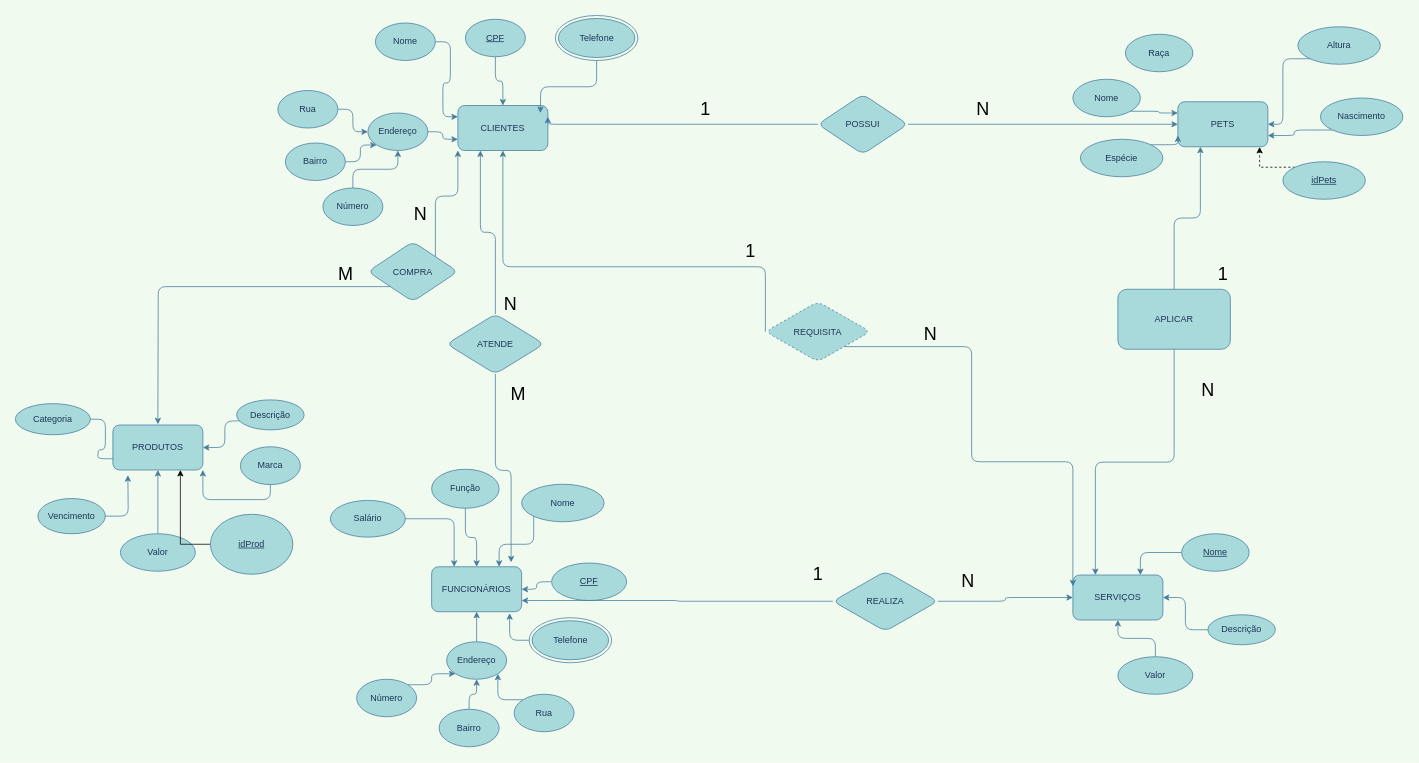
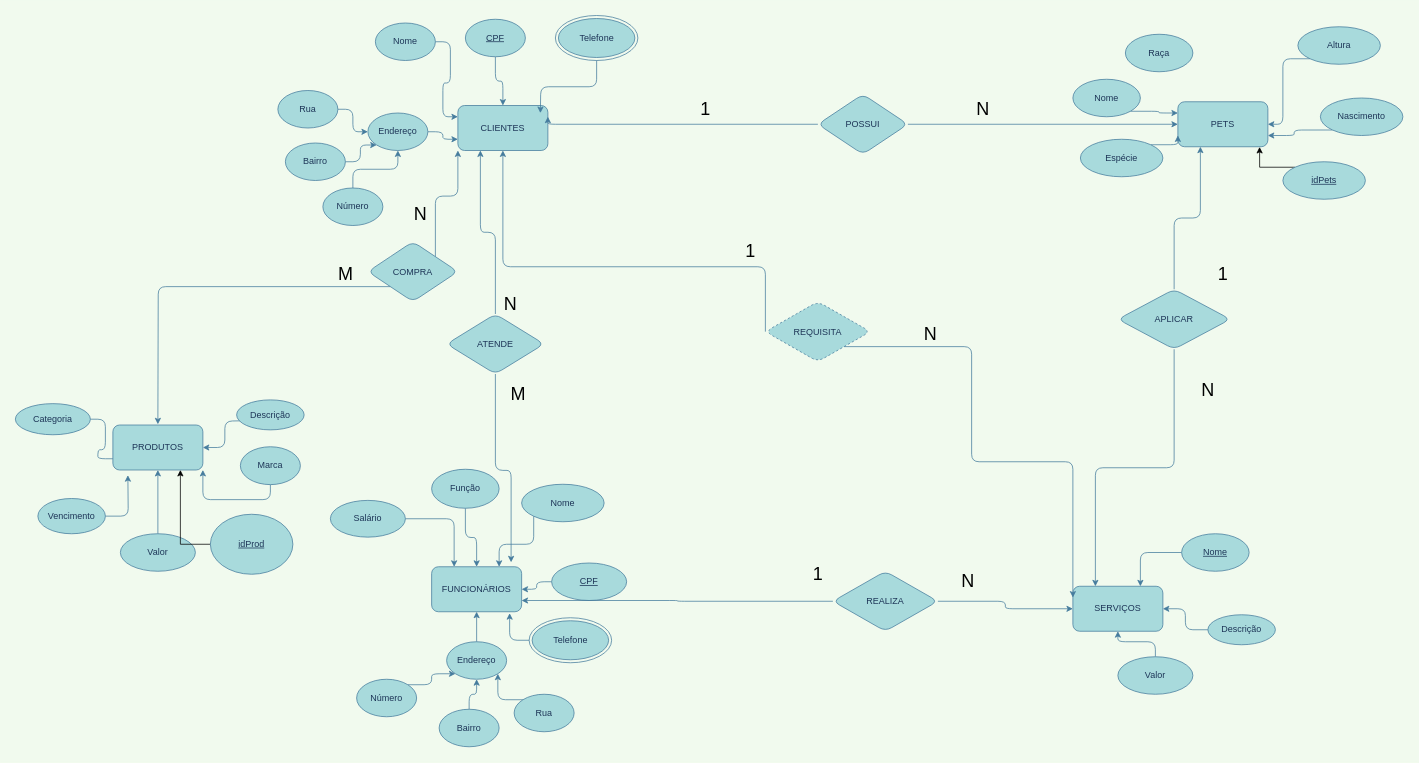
(1270, 167) -> (1270, 167)
(1174, 319) -> (1174, 319)
(1118, 597) -> (1118, 609)
